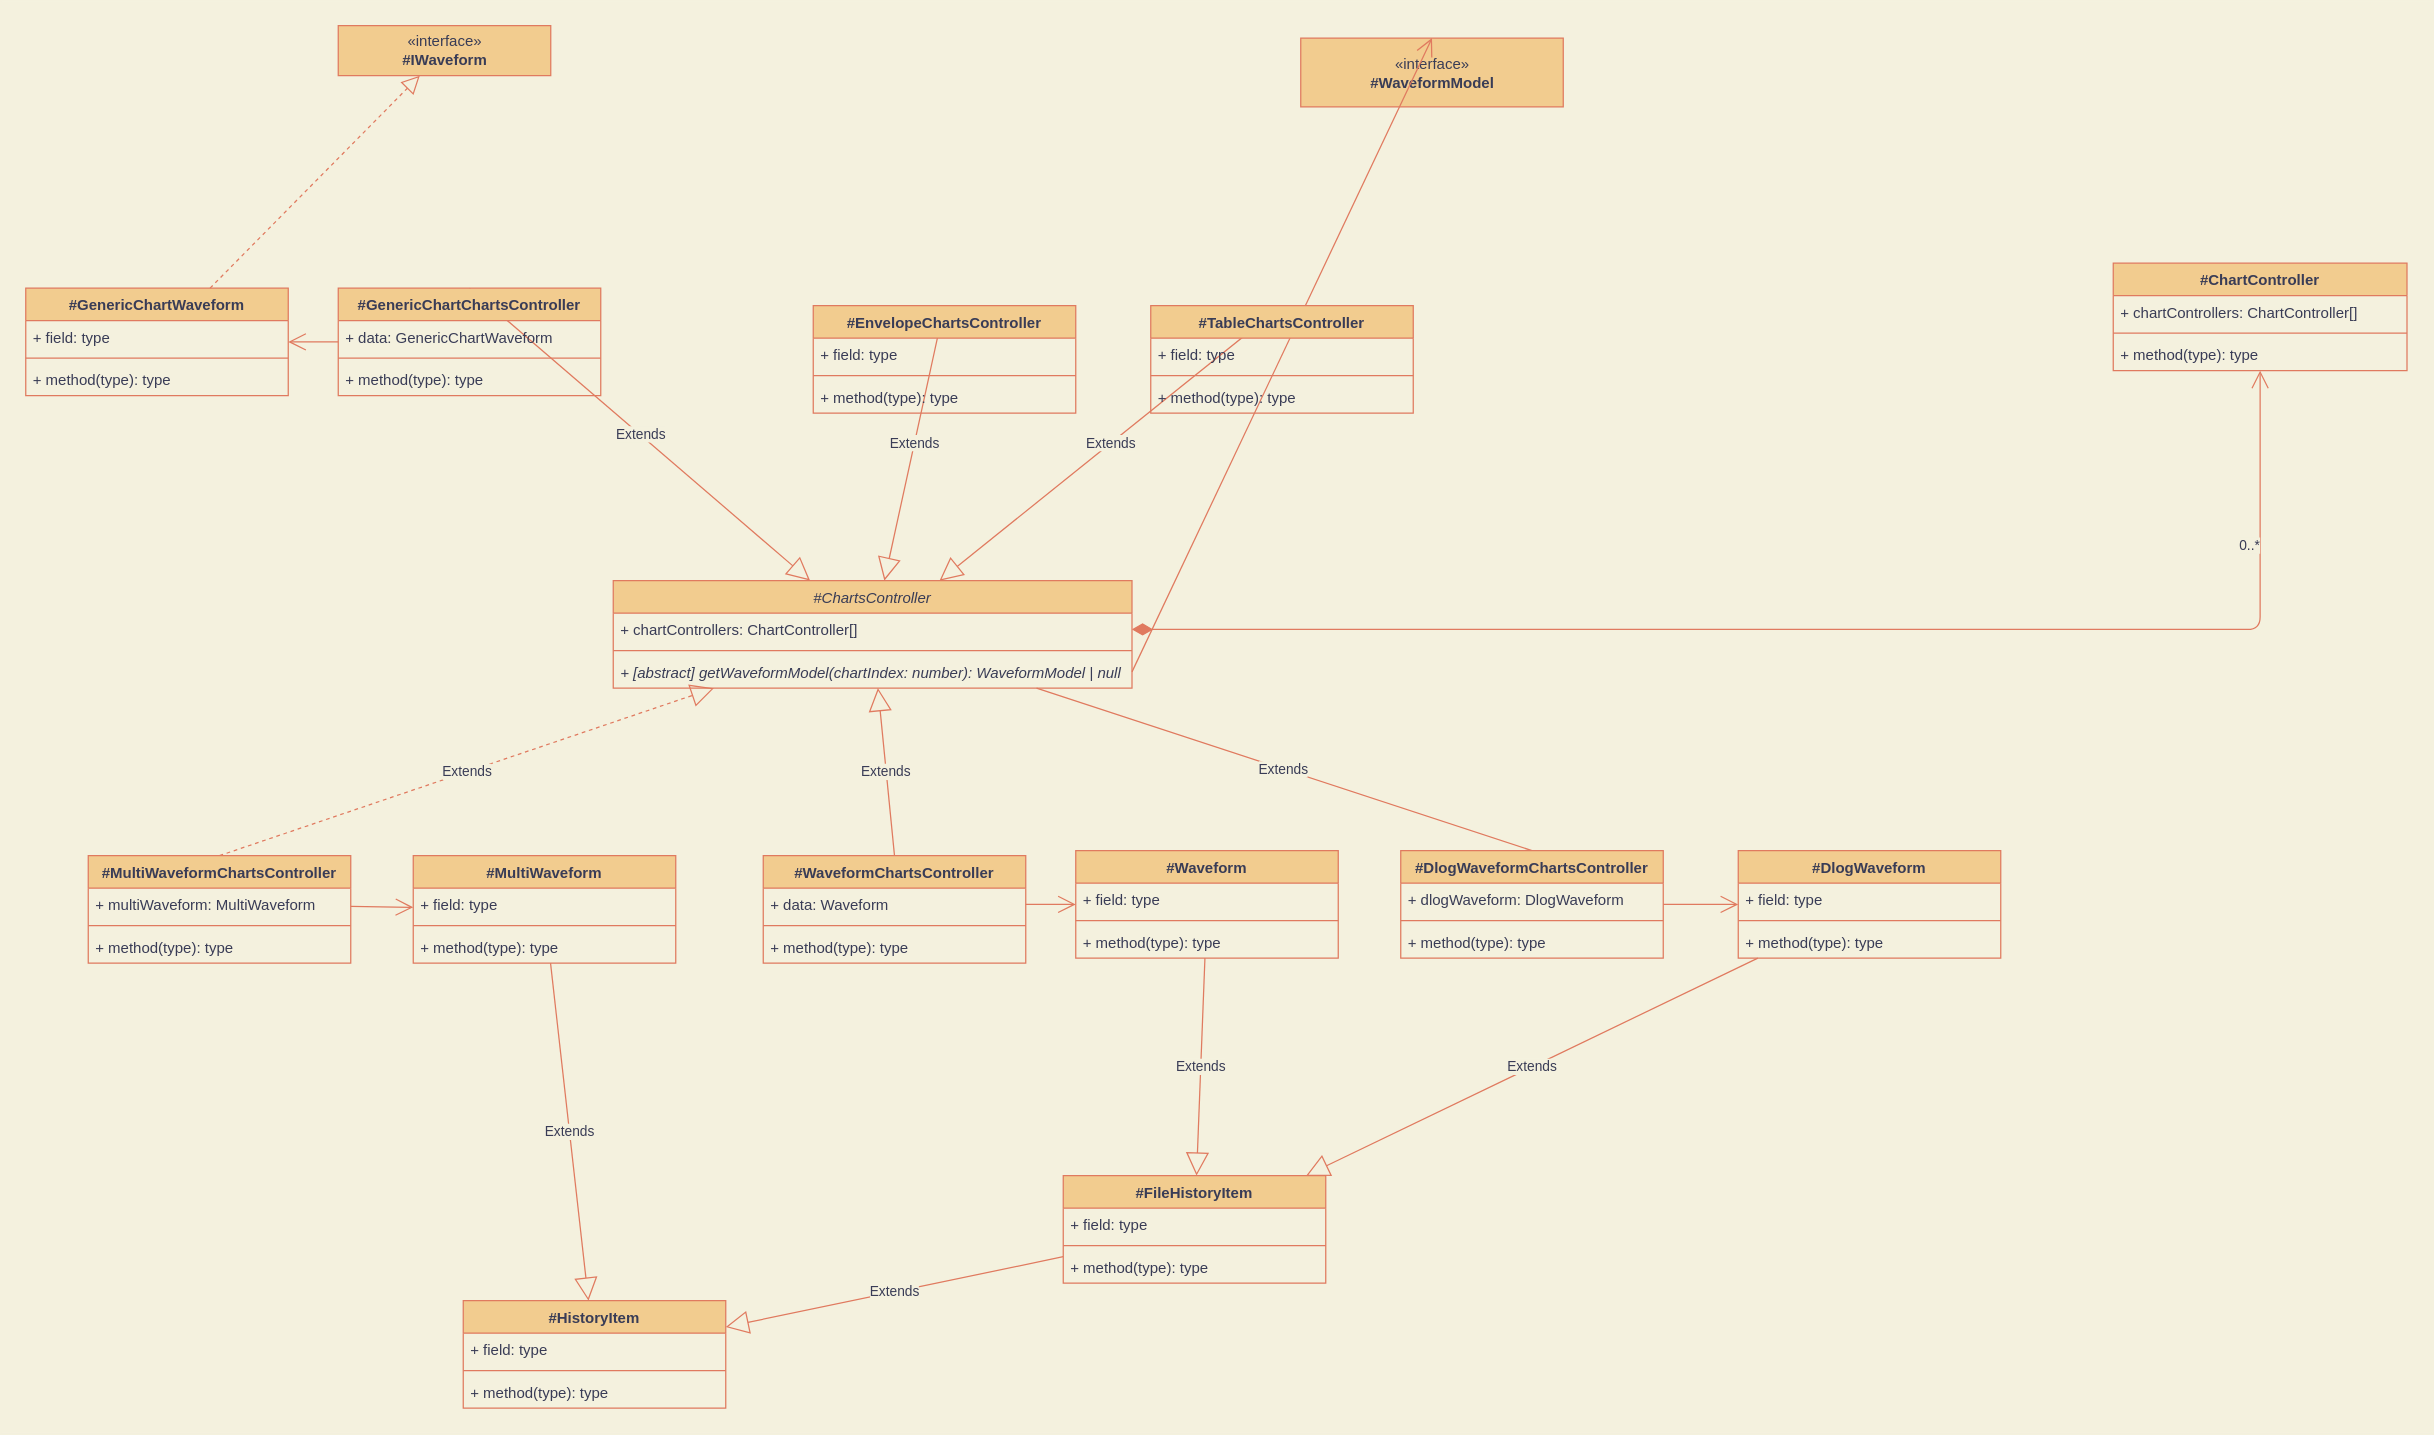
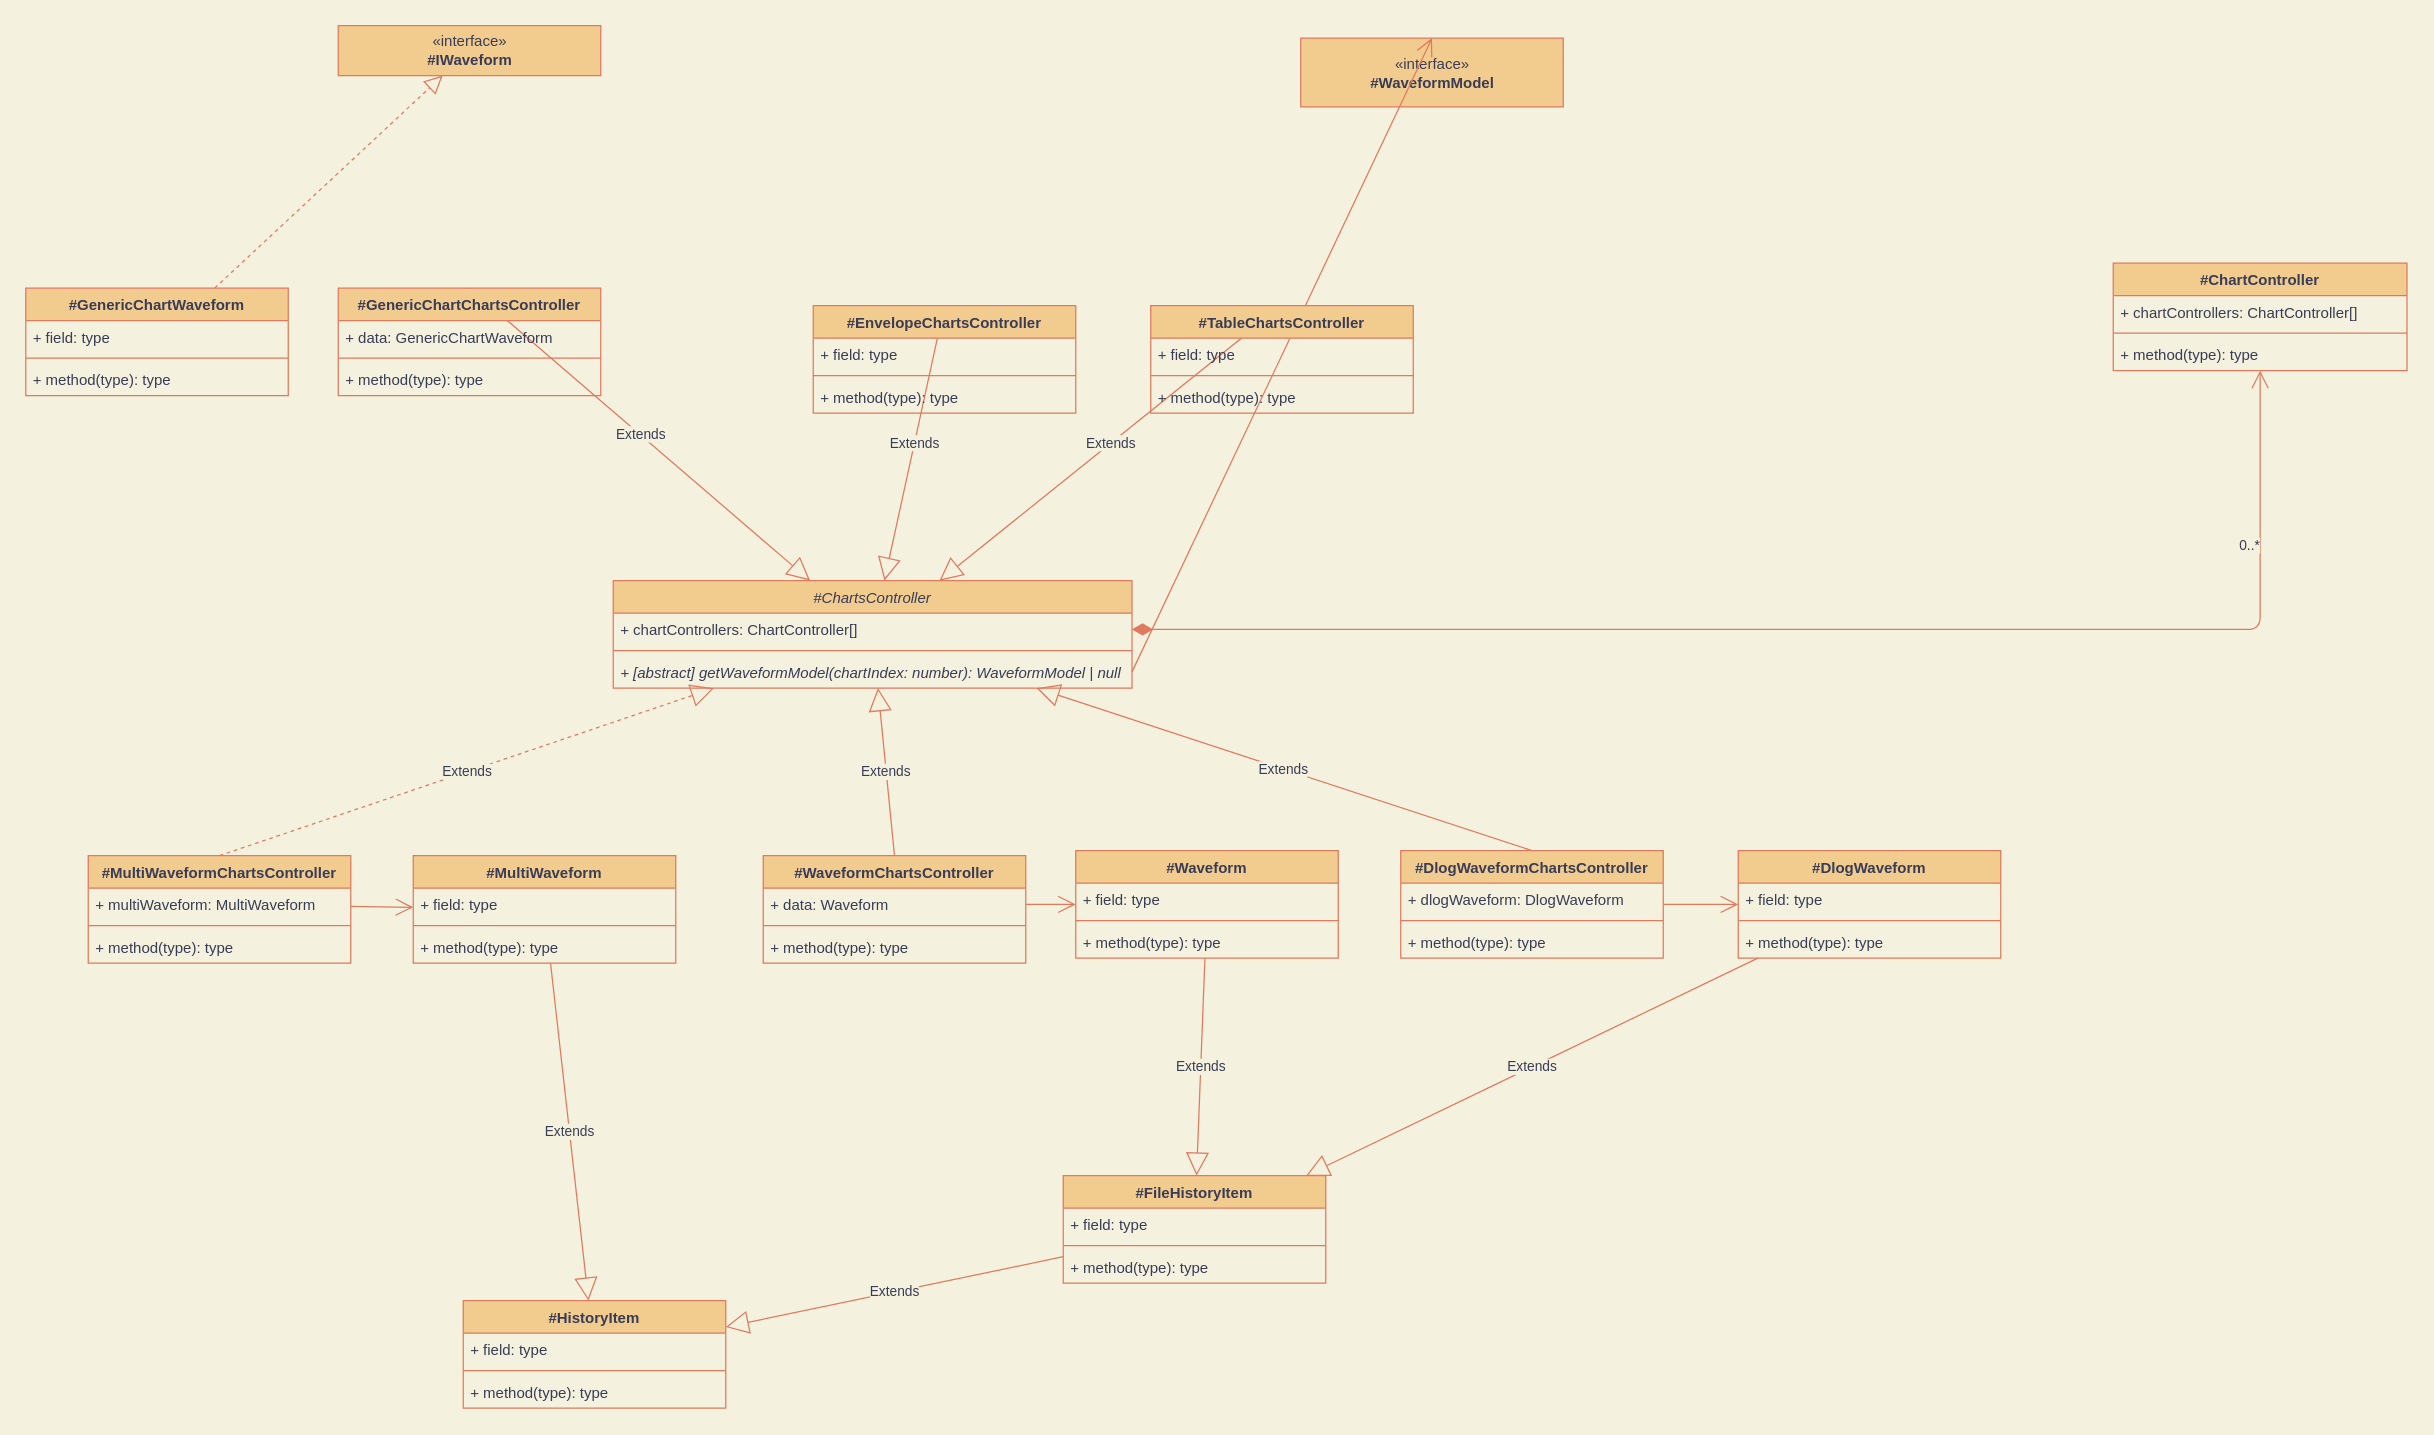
(444, 51) -> (469, 51)
(314, 342) -> none
(1053, 693) -> (1059, 695)
